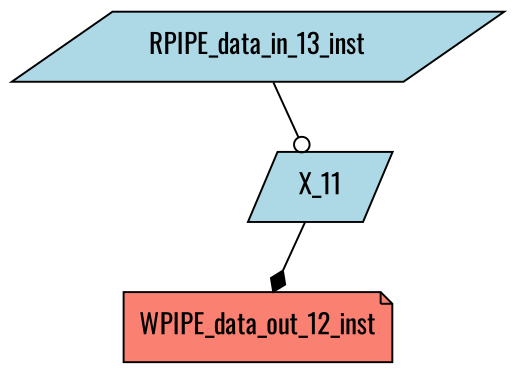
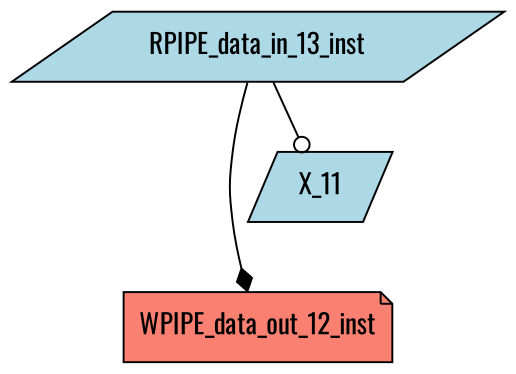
(294, 246) -> (230, 175)
